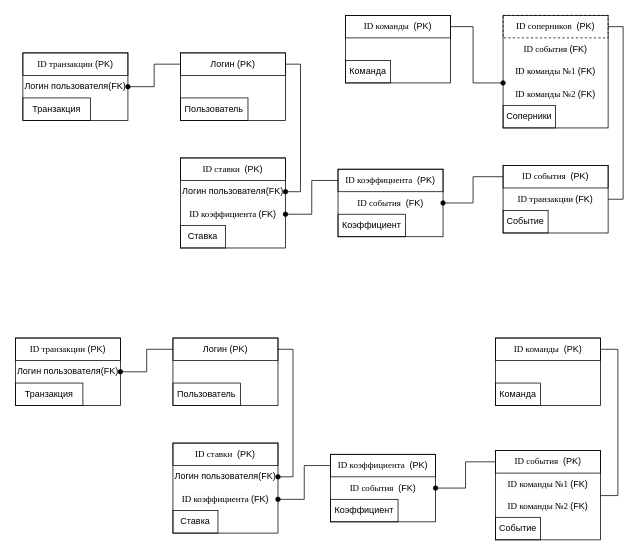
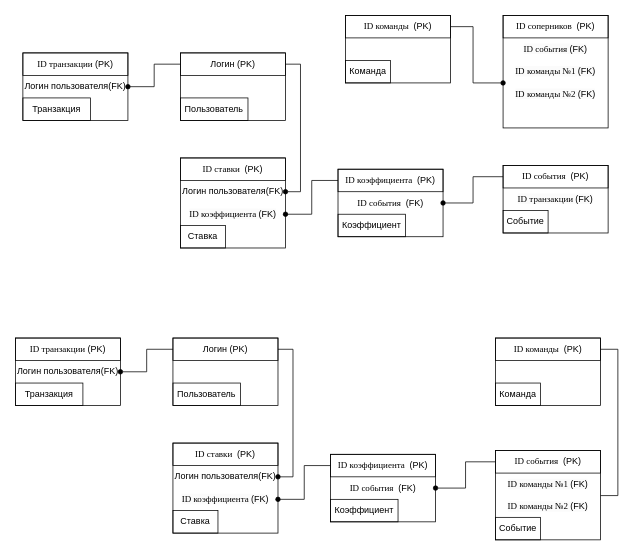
(555, 27) -> (555, 27)
(623, 113) -> none
(529, 117) -> none
